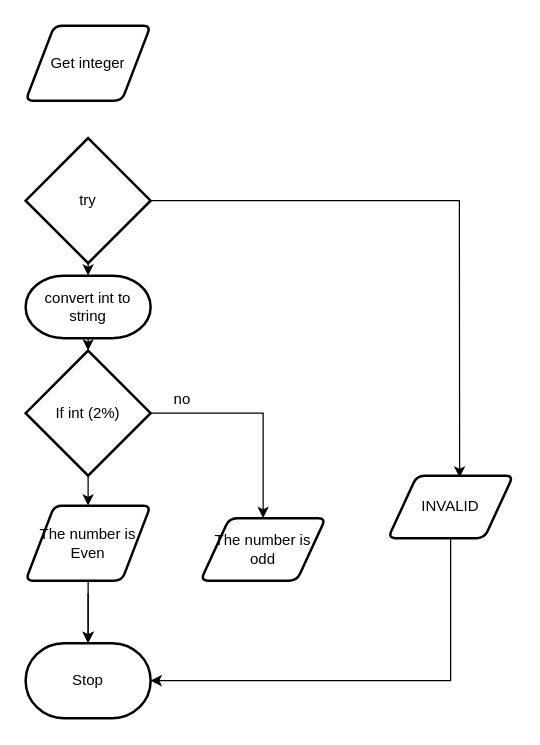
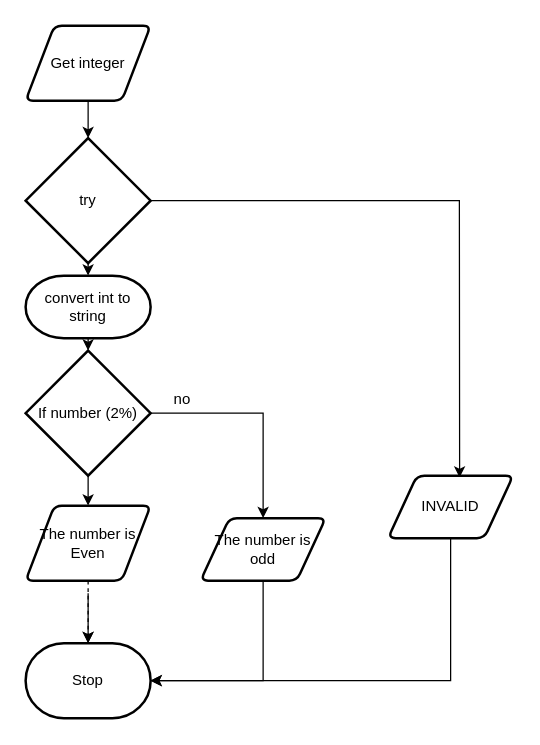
none -> (88, 115)
(88, 413) -> (88, 413)
(88, 587) -> (88, 587)
none -> (263, 629)
